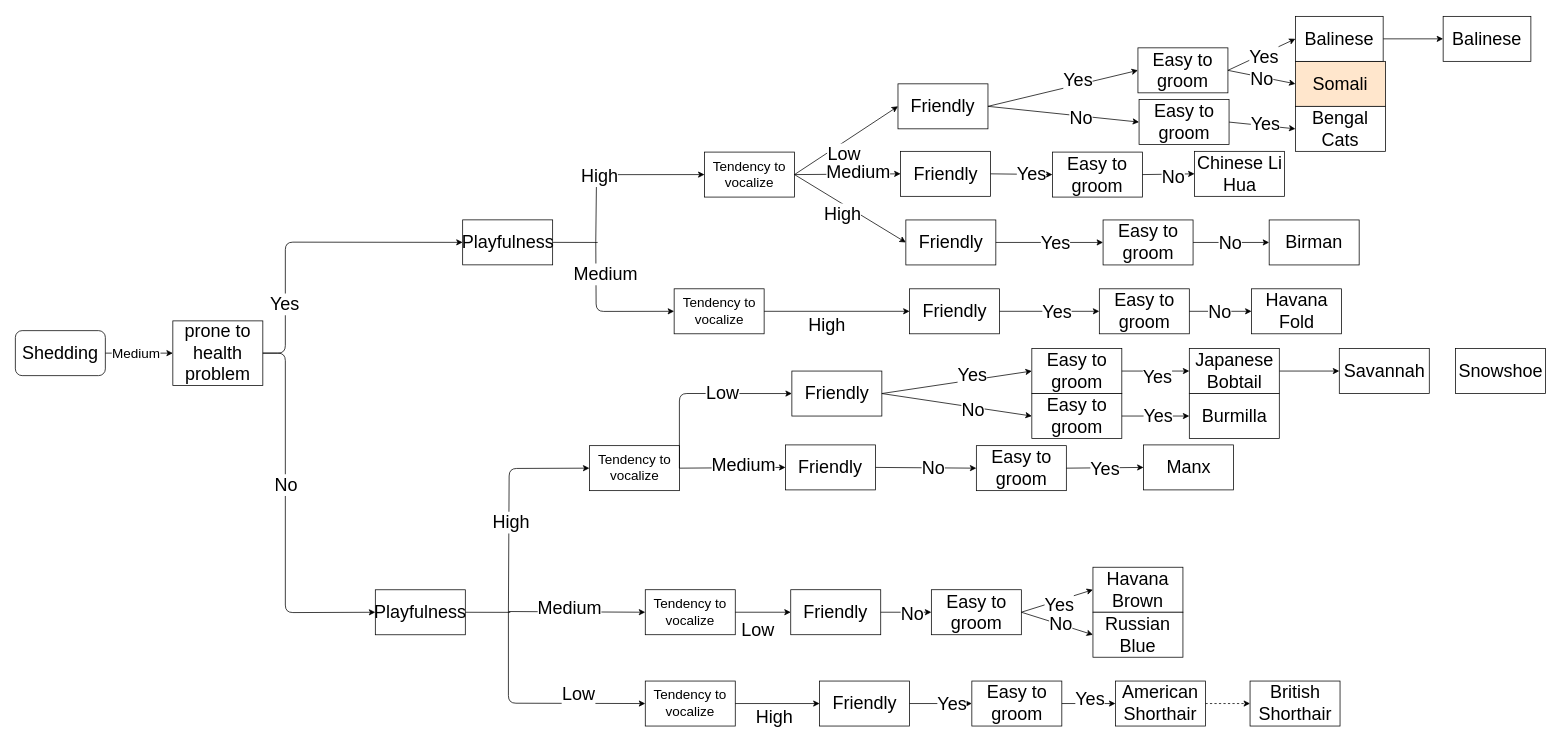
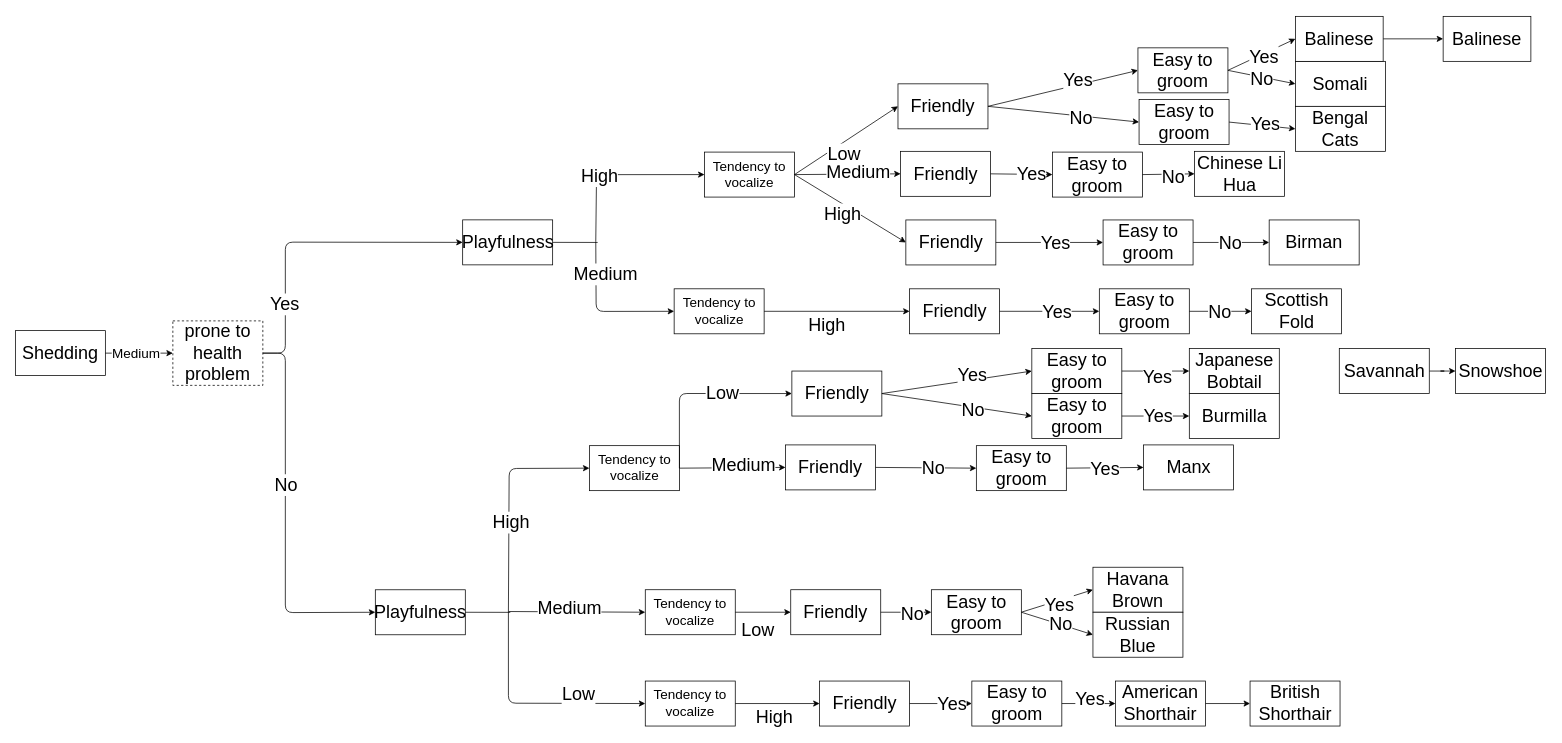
(1341, 84) -> (1341, 84)
(1297, 311) -> (1297, 311)
(60, 353) -> (60, 353)
(218, 353) -> (218, 353)
(1333, 371) -> none
none -> (1441, 371)
(1225, 703) -> (1225, 703)
